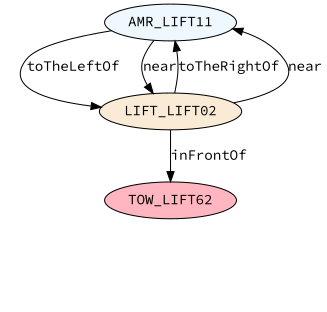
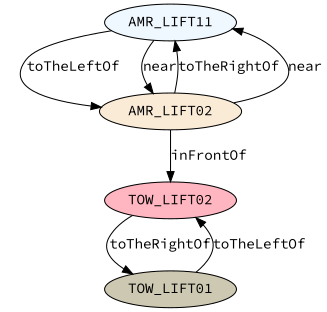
(171, 111) -> (171, 111)
(171, 200) -> (171, 200)
none -> (171, 289)
